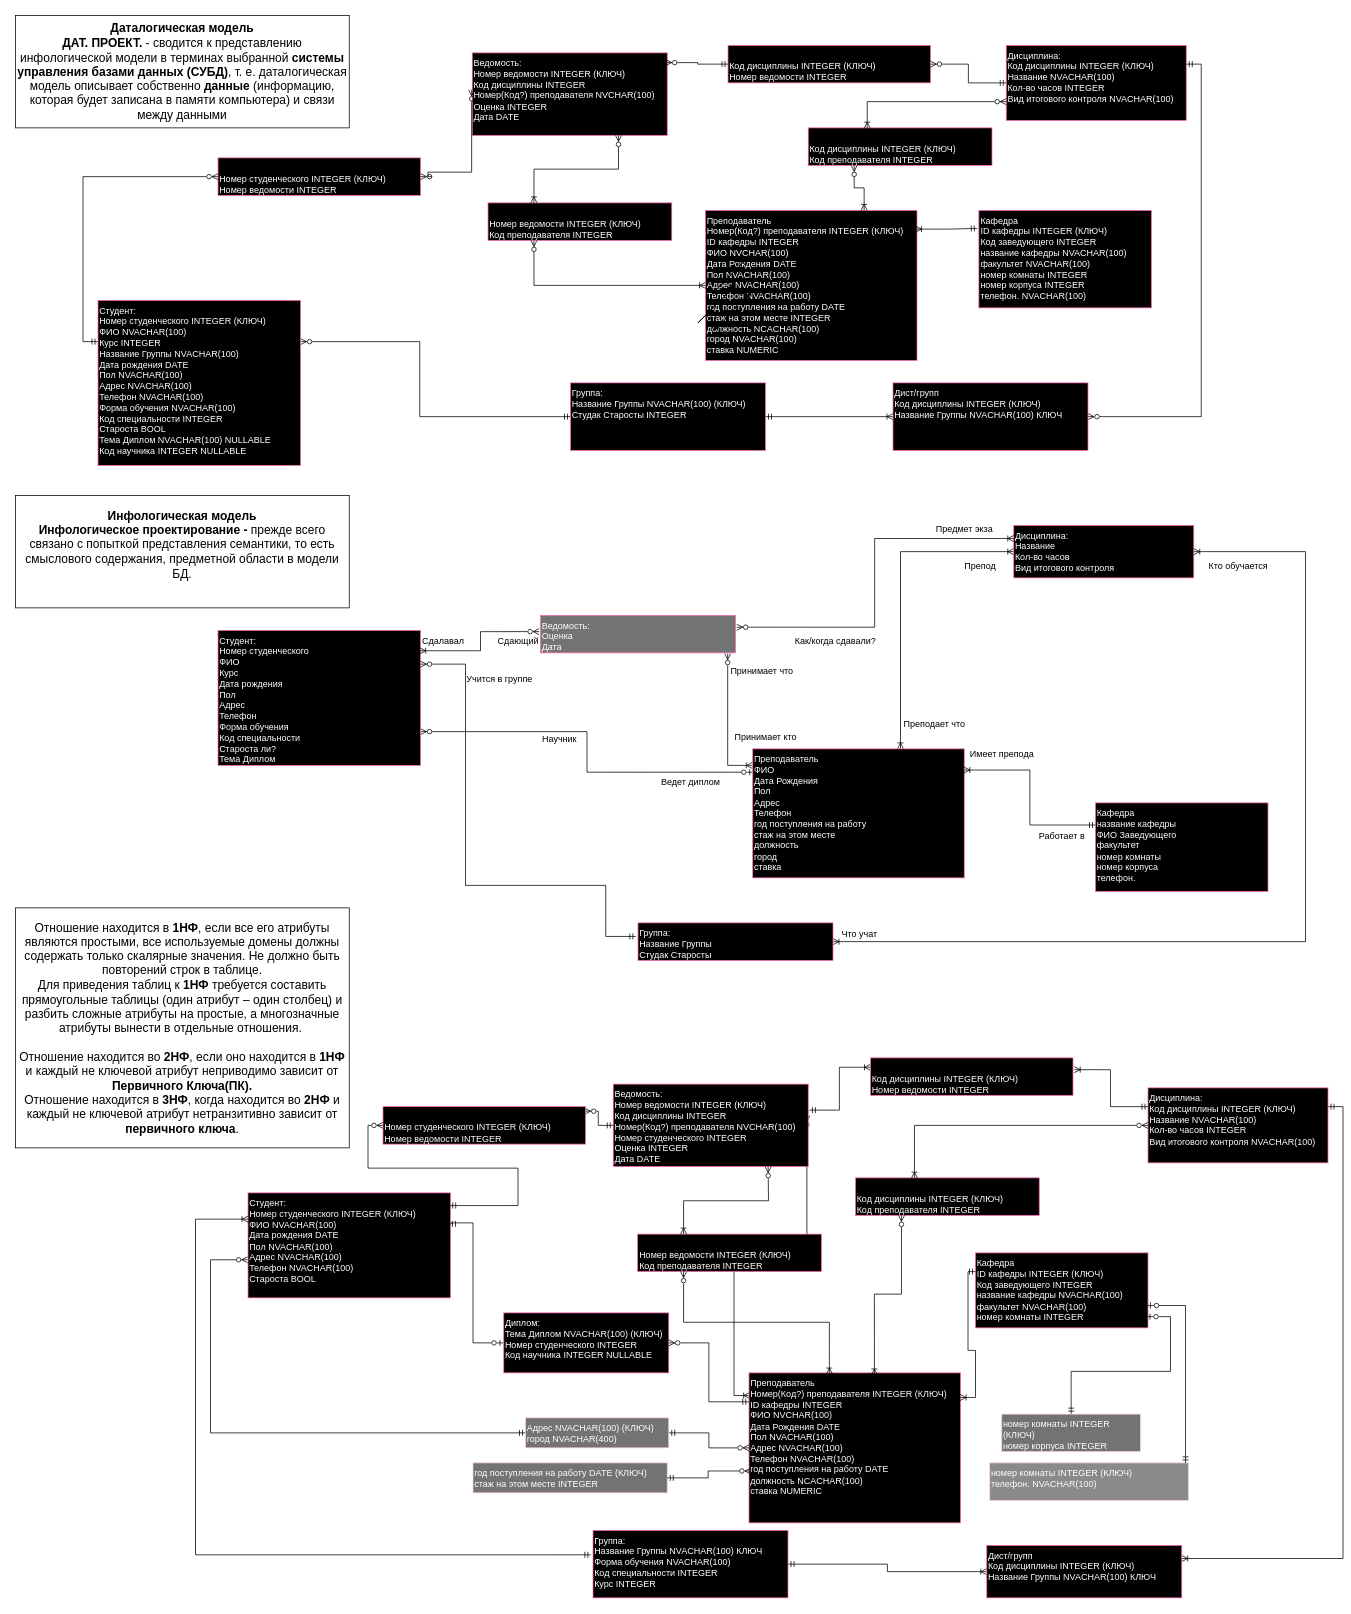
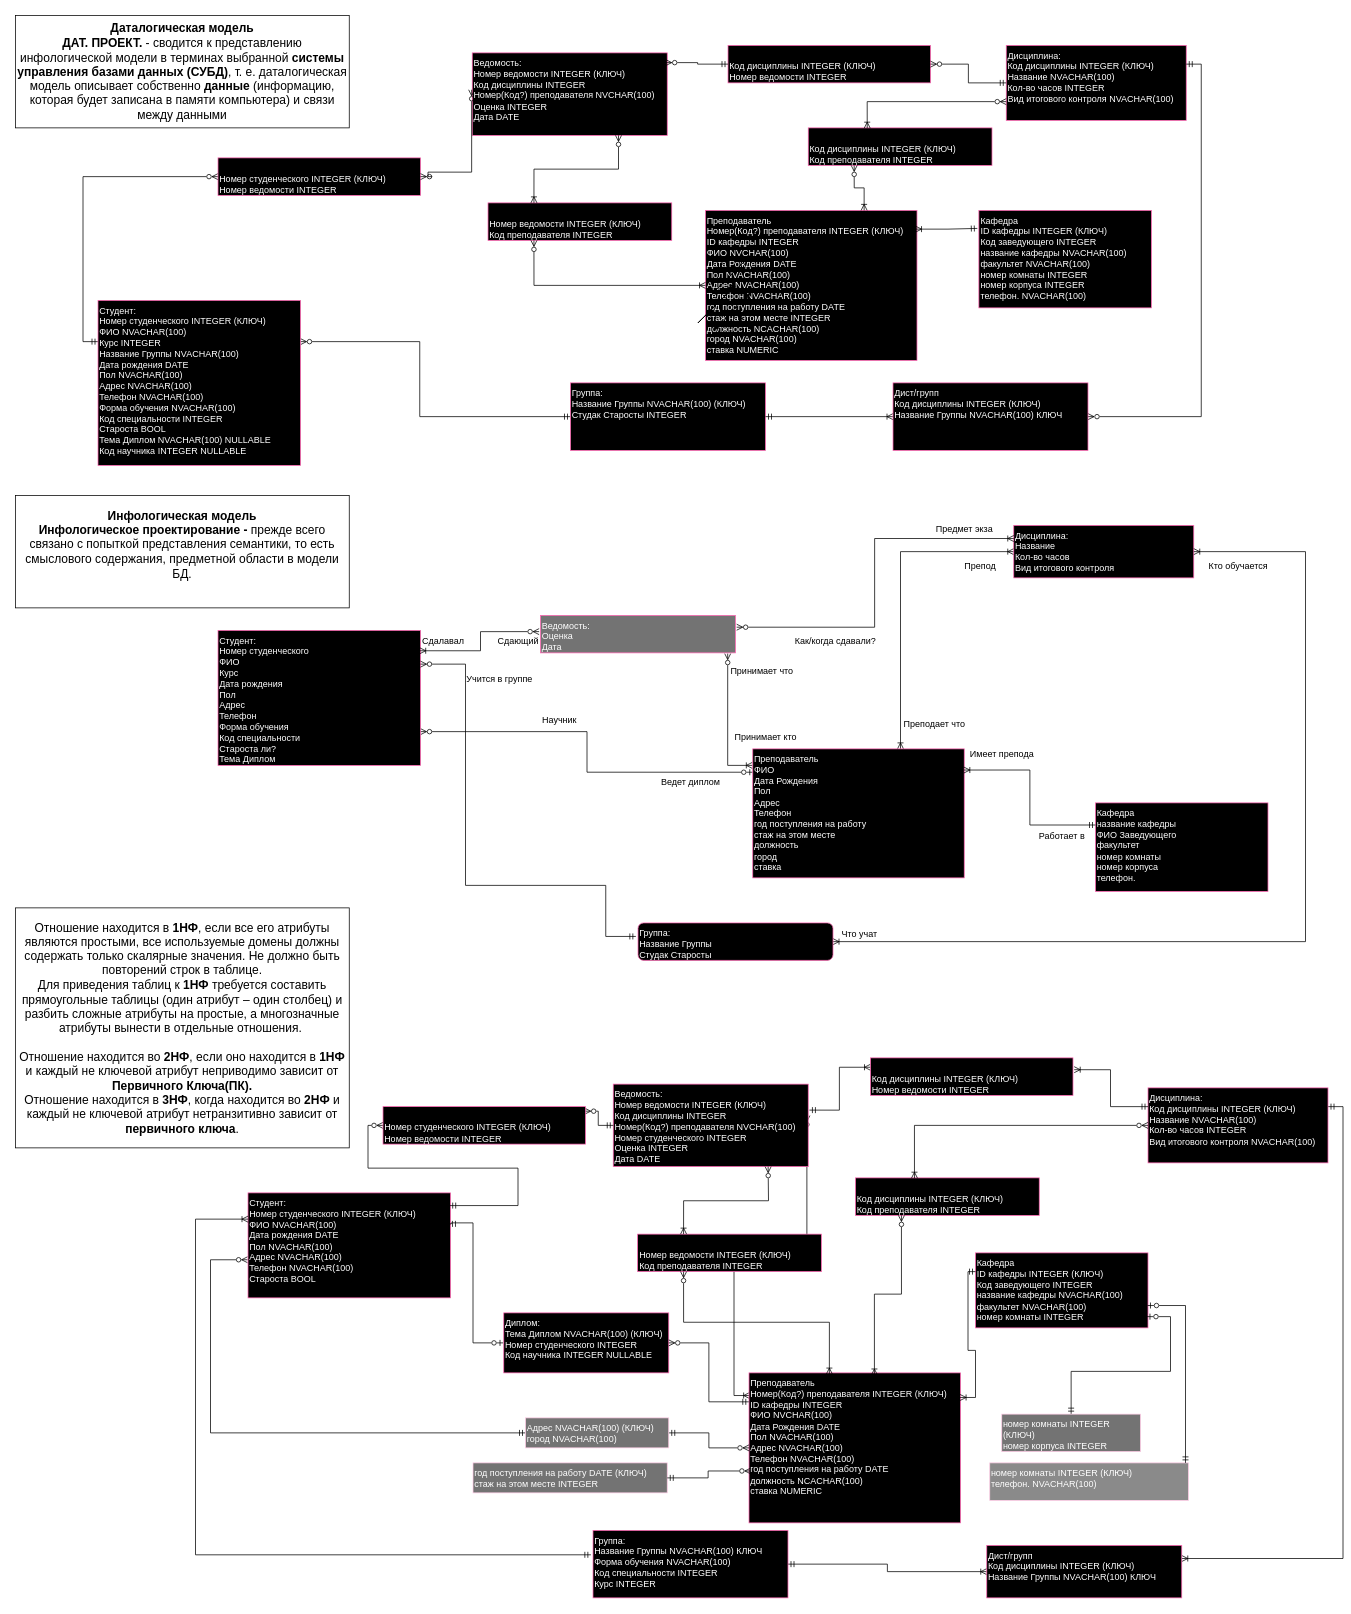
(559, 739) -> (559, 720)
(735, 942) -> (735, 942)
(588, 1434) -> (588, 1434)
